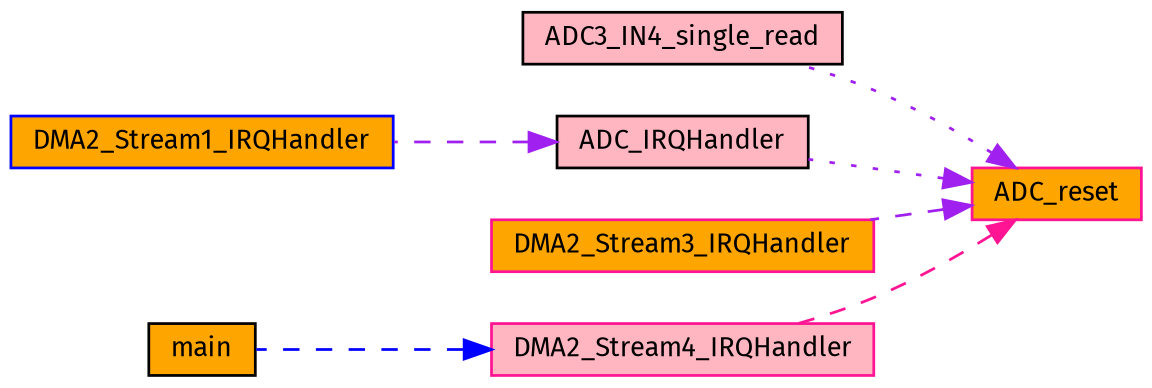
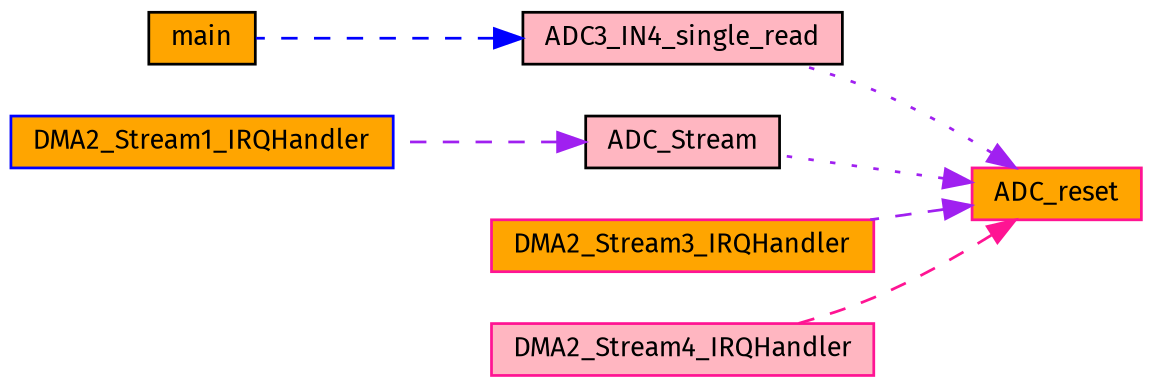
(683, 142) -> (683, 142)
(360, 350) -> (375, 38)
